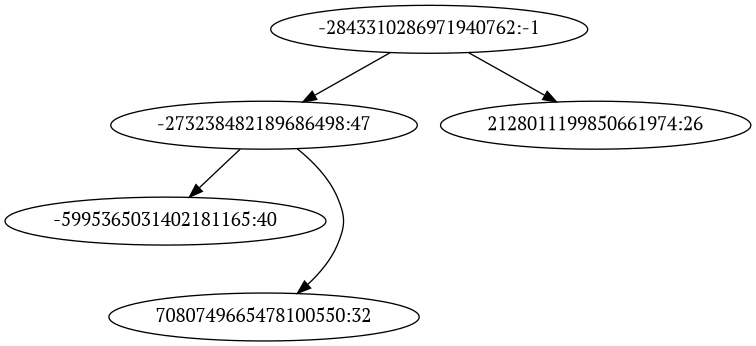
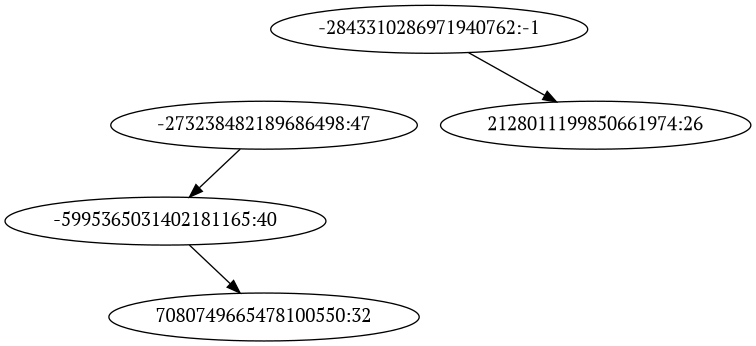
(353, 74) -> none
(343, 214) -> (210, 264)
